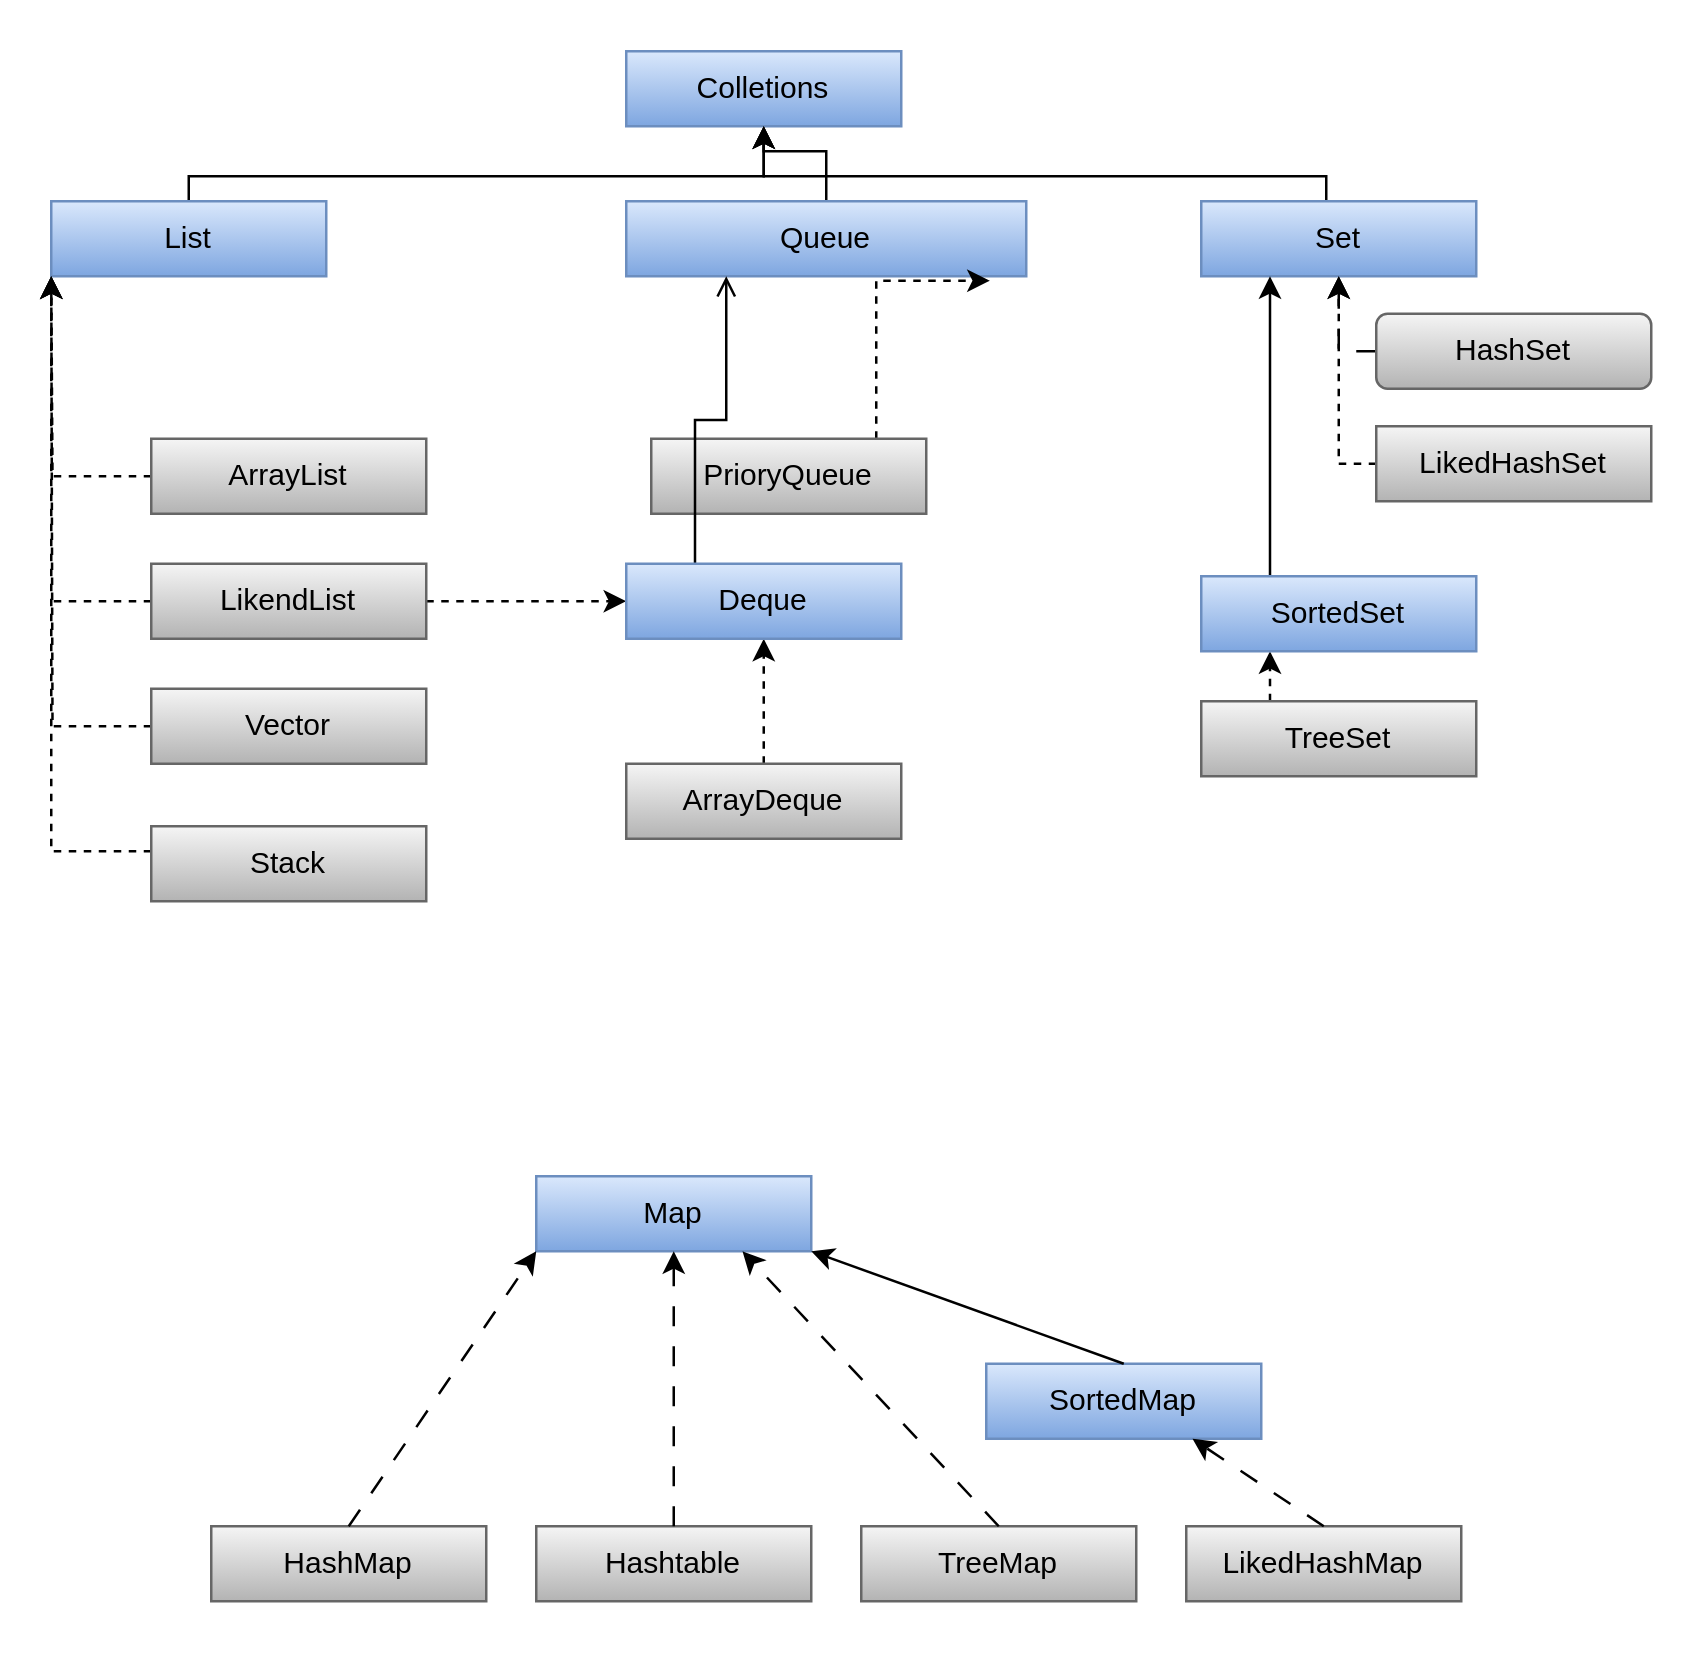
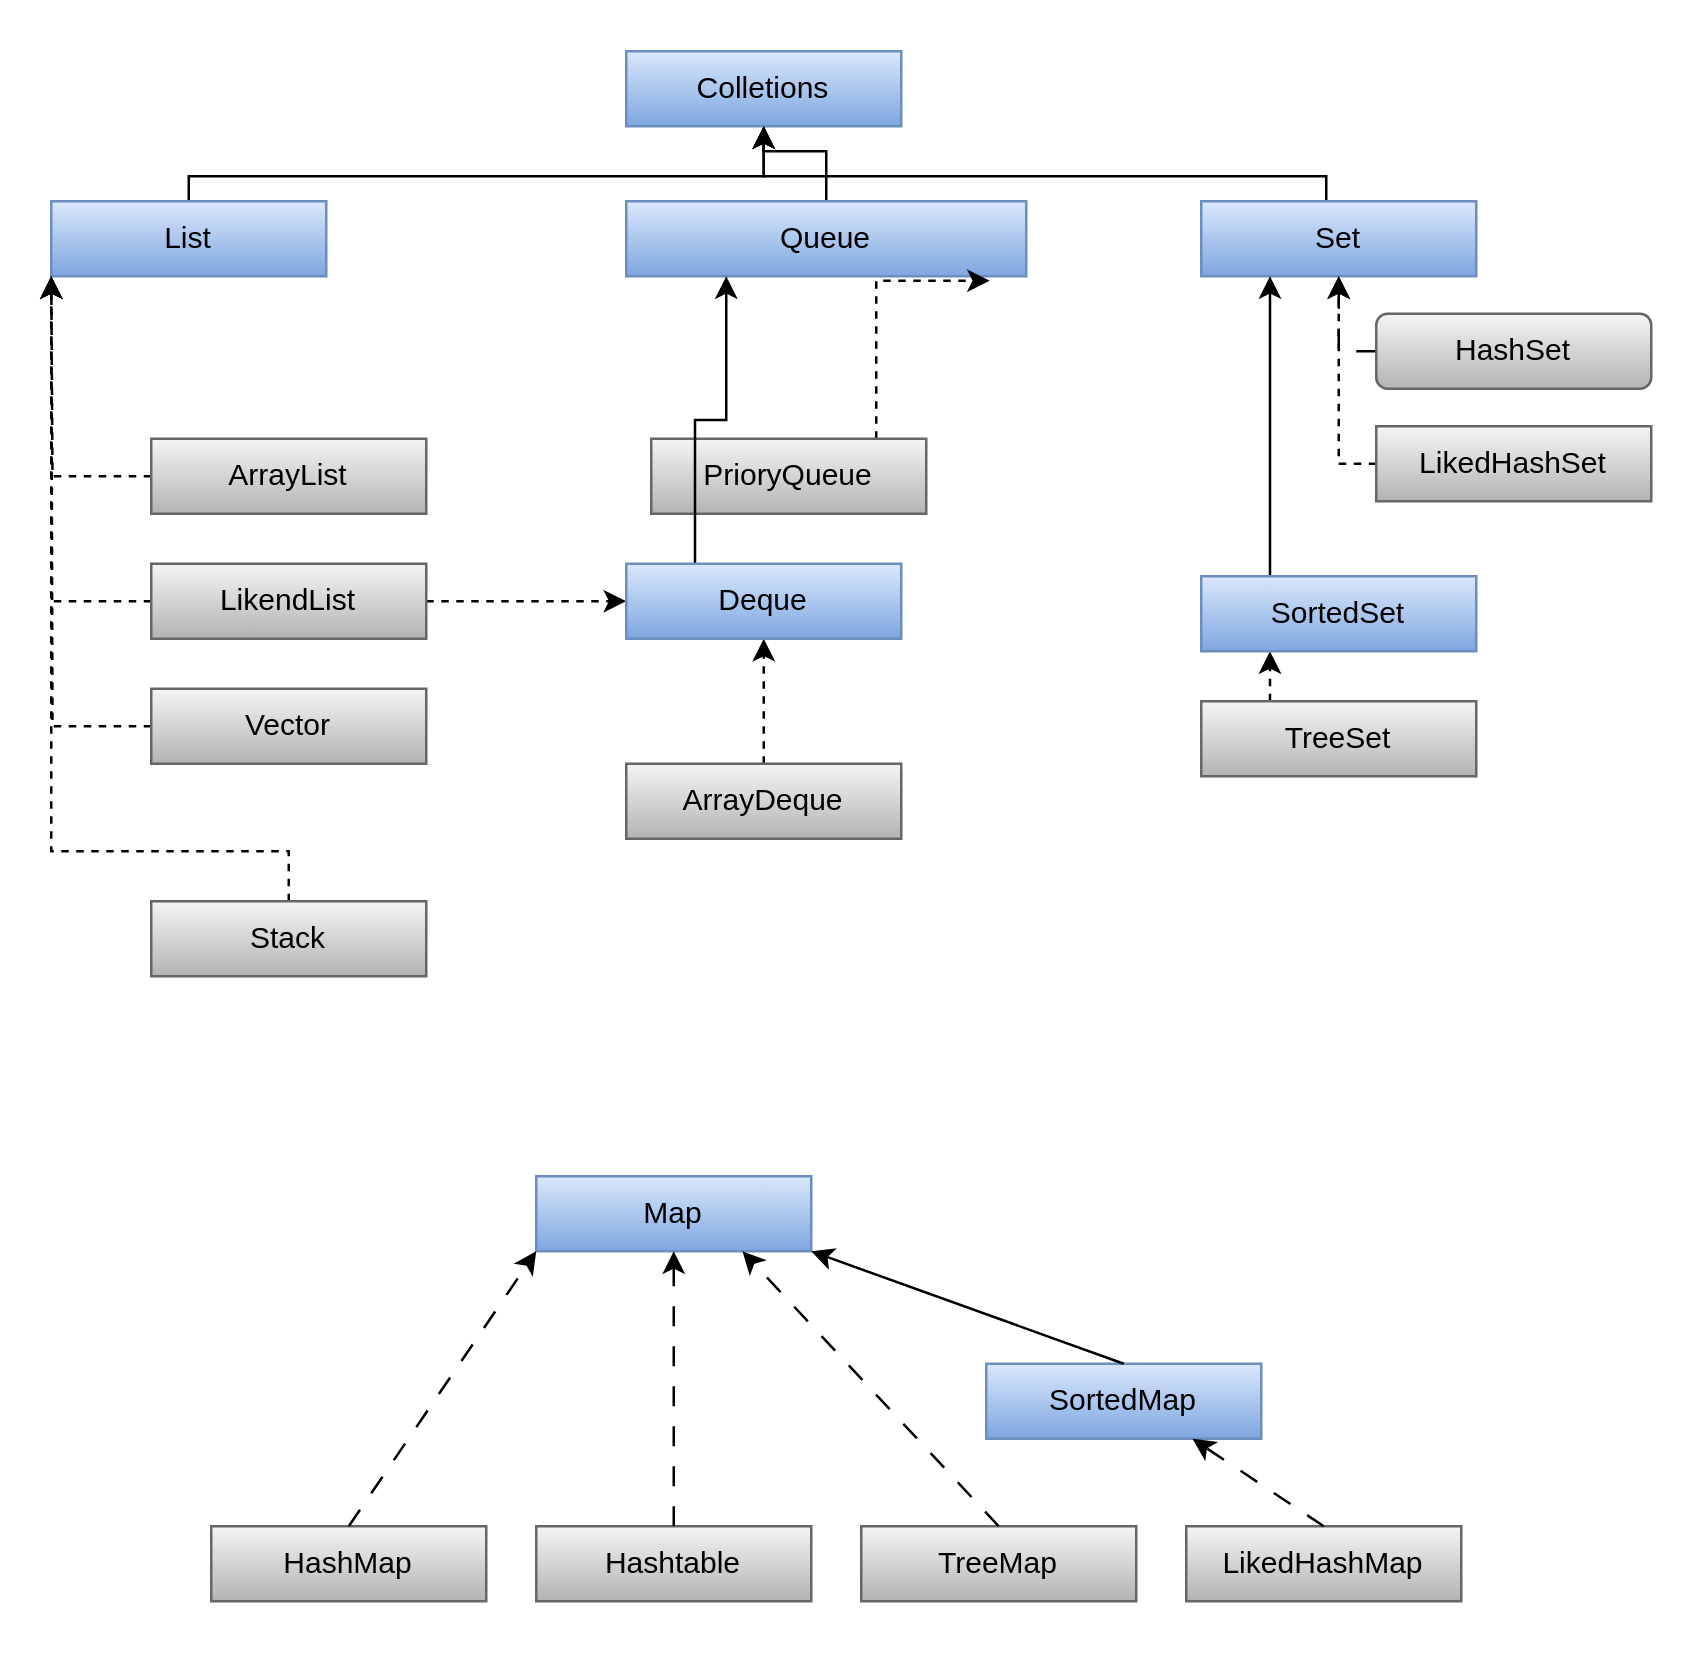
(726, 290) -> (726, 294)
(289, 864) -> (289, 939)
